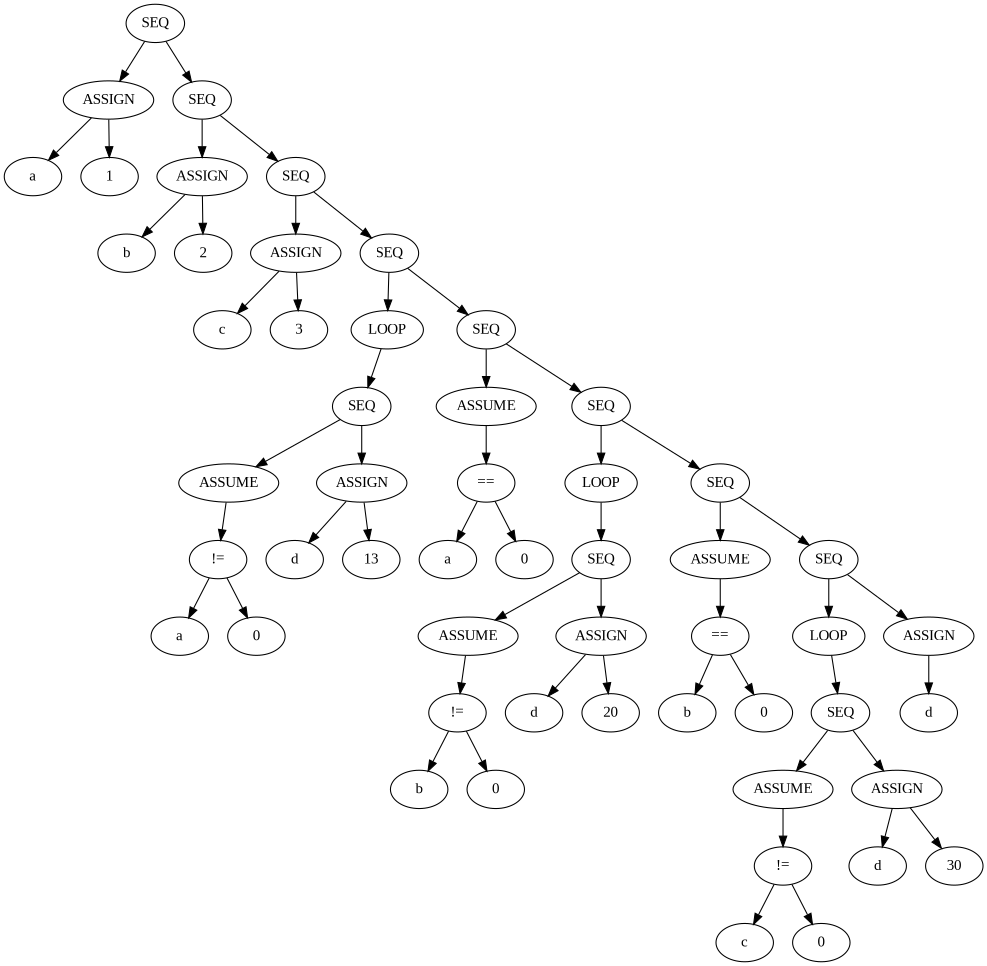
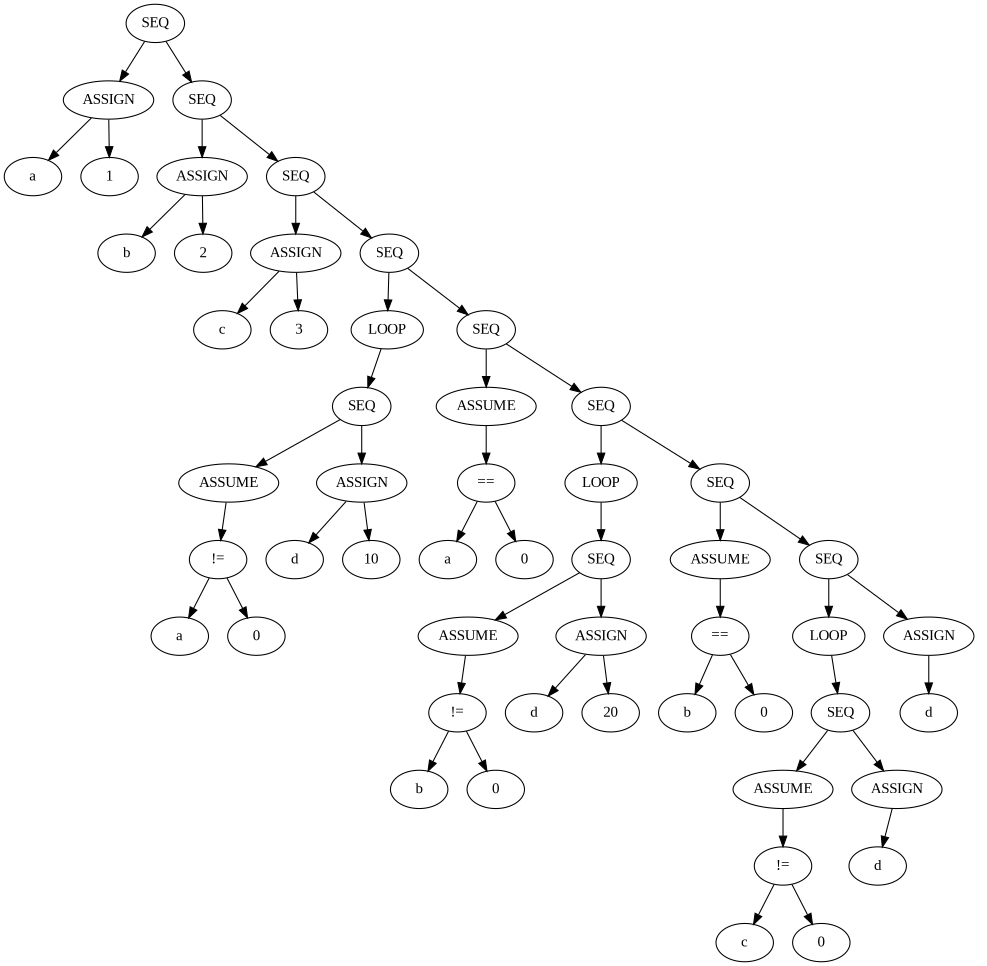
(371, 560) -> (371, 560)
(954, 866) -> none
